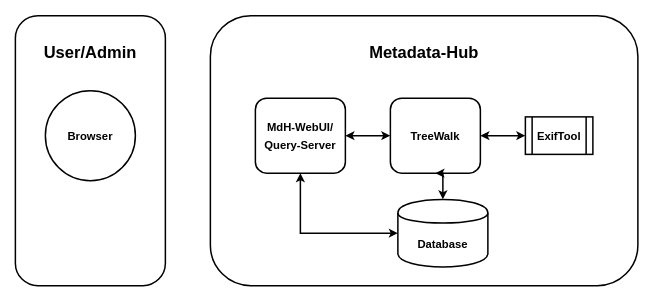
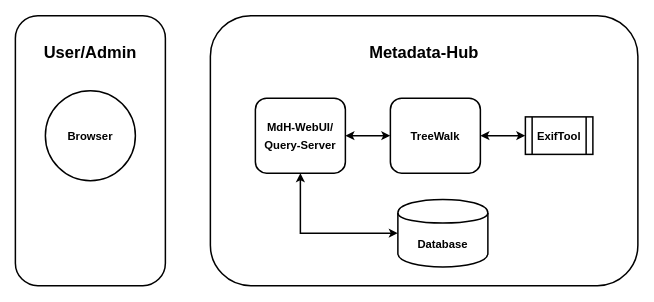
(443, 182) -> none
